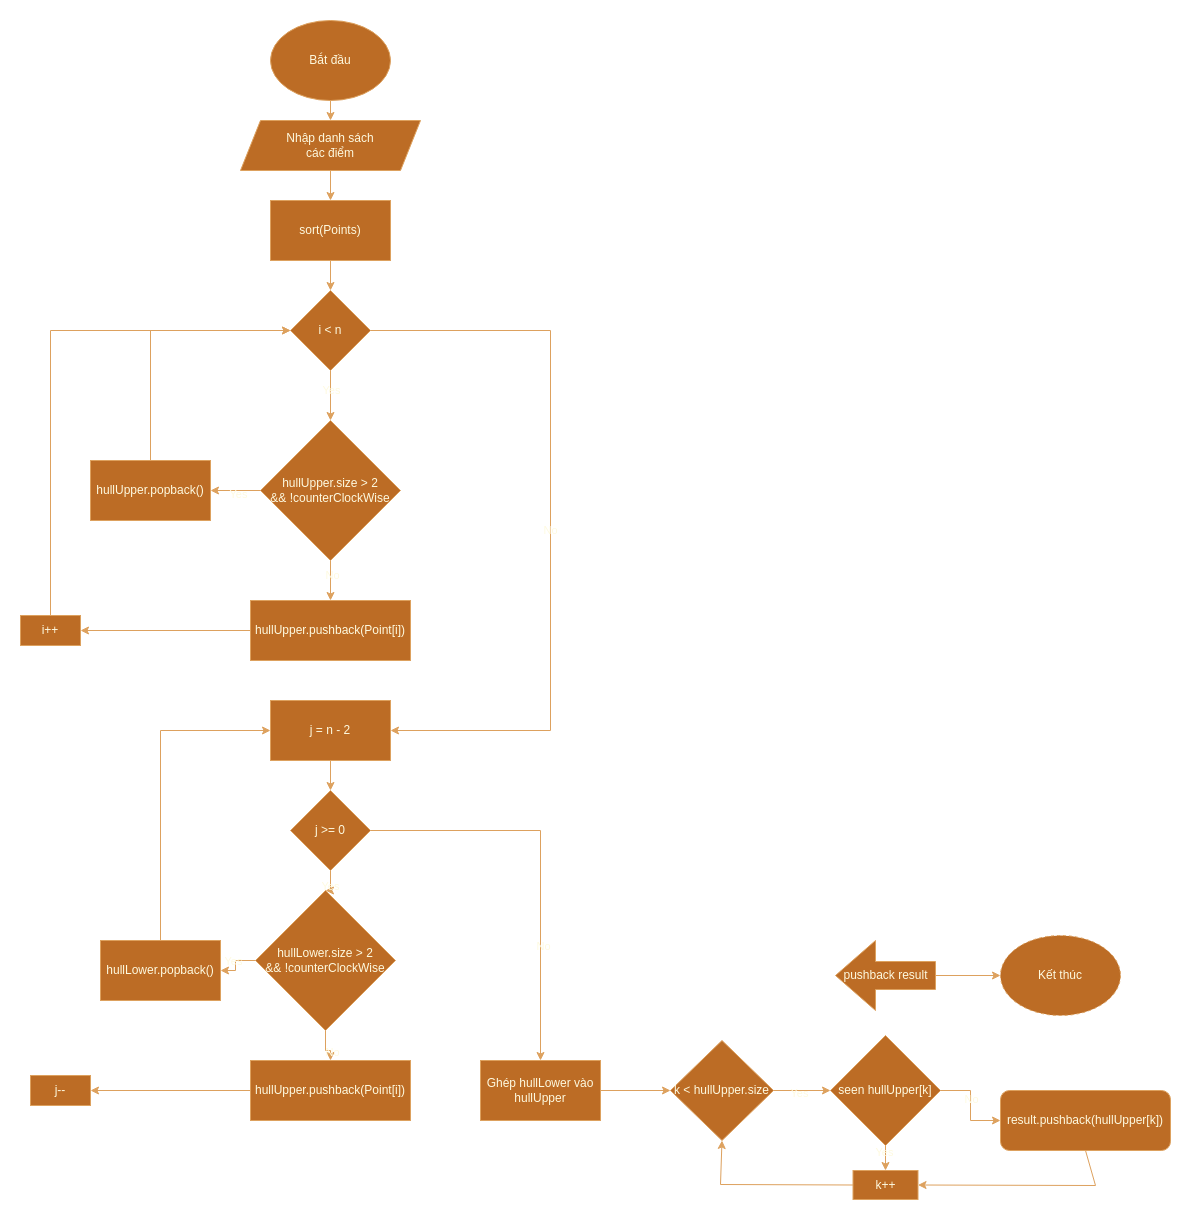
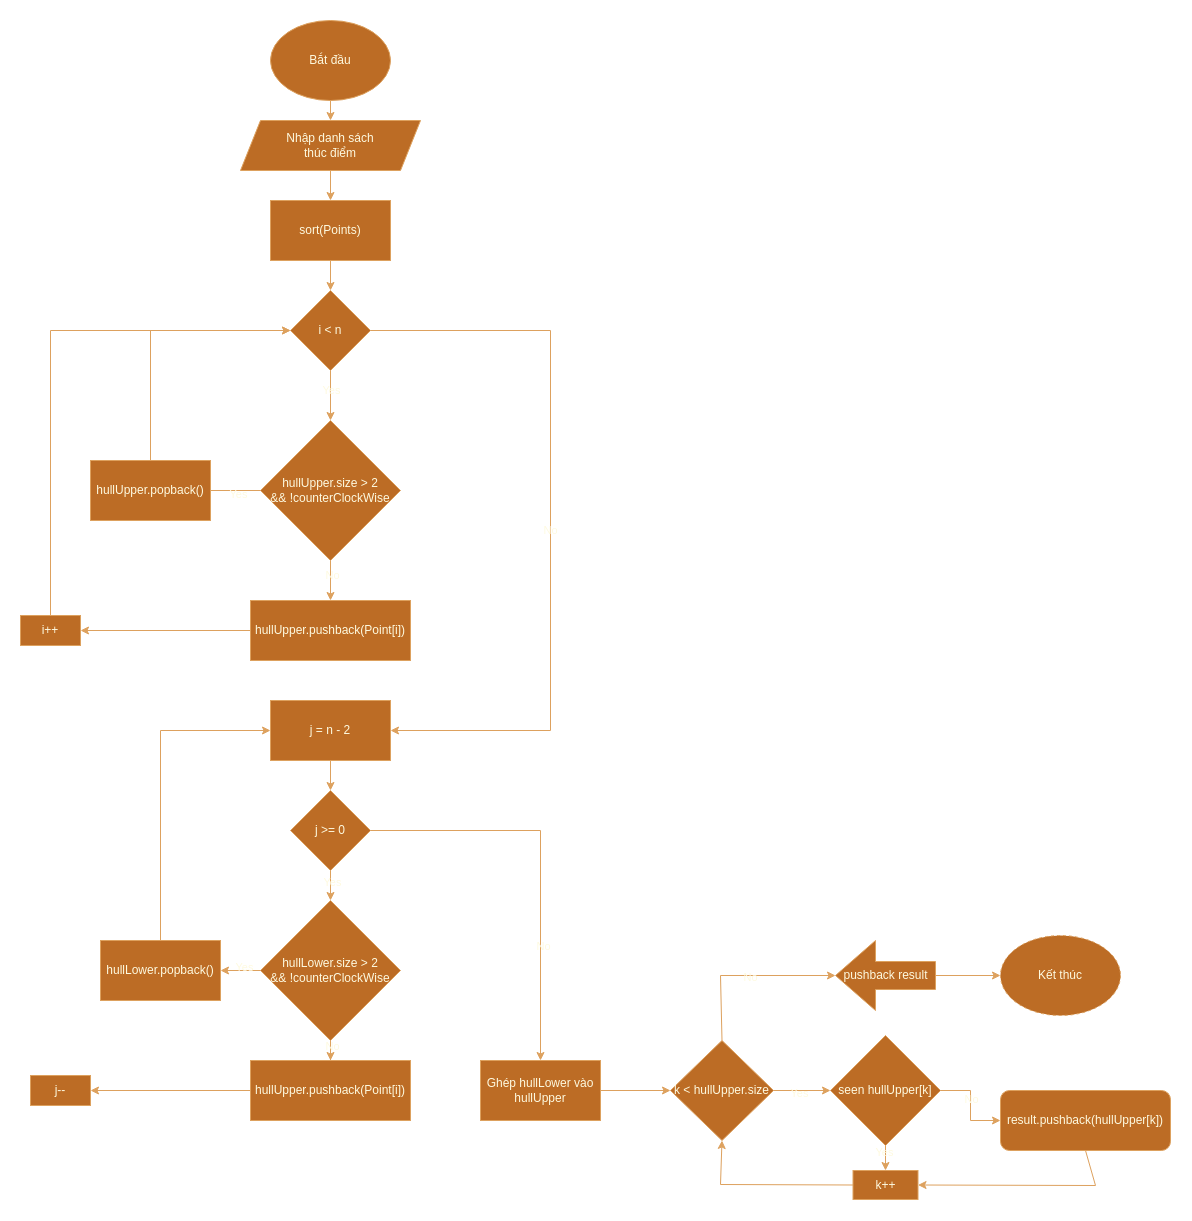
(331, 146) -> (331, 146)
(218, 491) -> (216, 491)
(326, 961) -> (331, 971)
none -> (742, 976)
